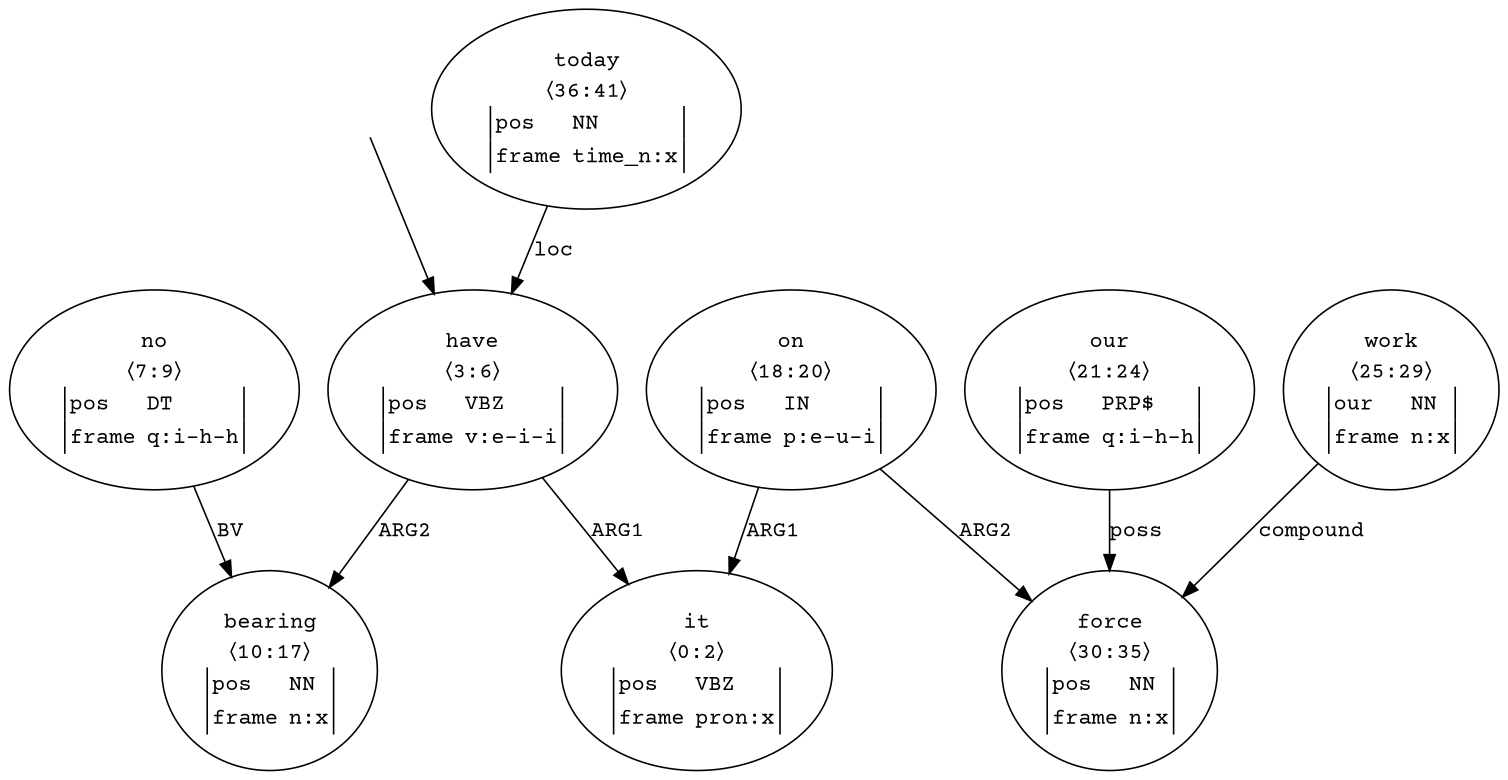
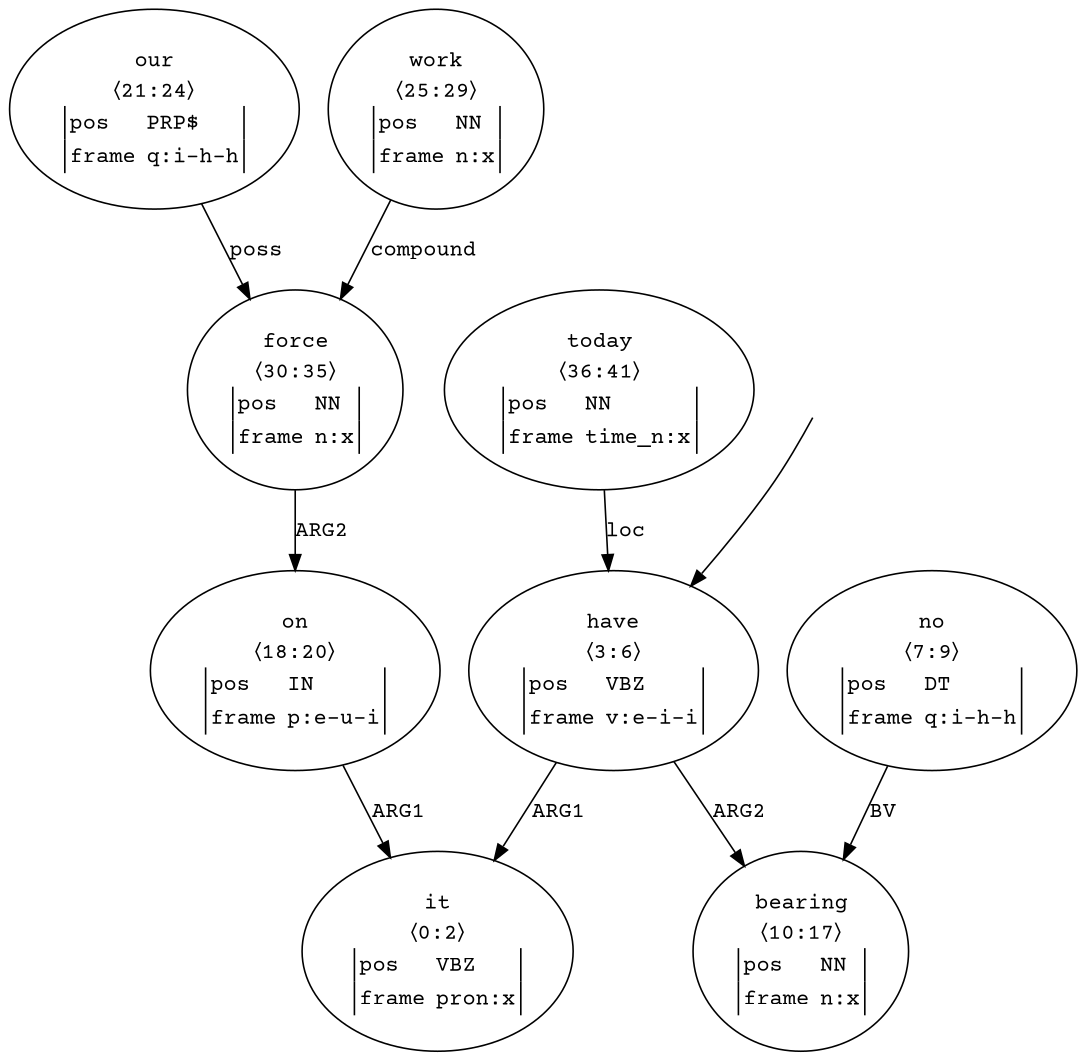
(1354, 403) -> (398, 122)
(950, 530) -> (295, 522)
